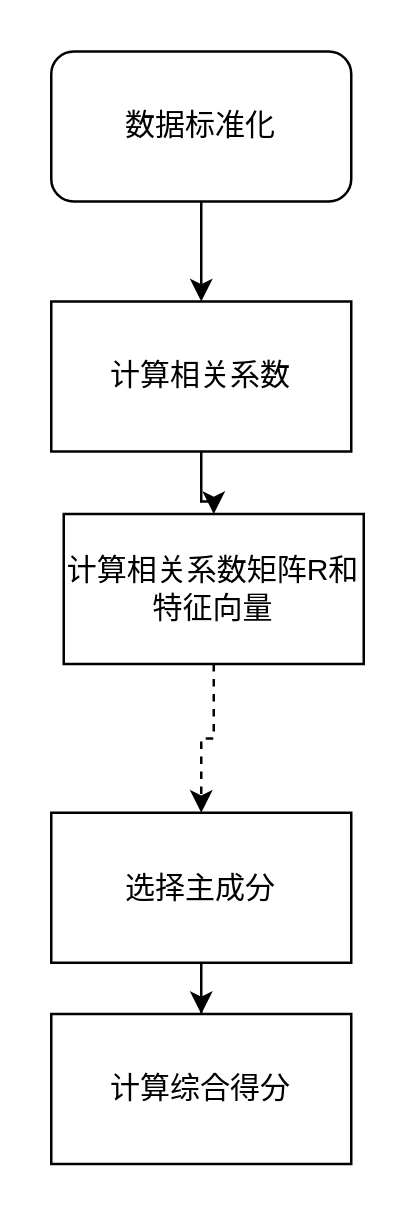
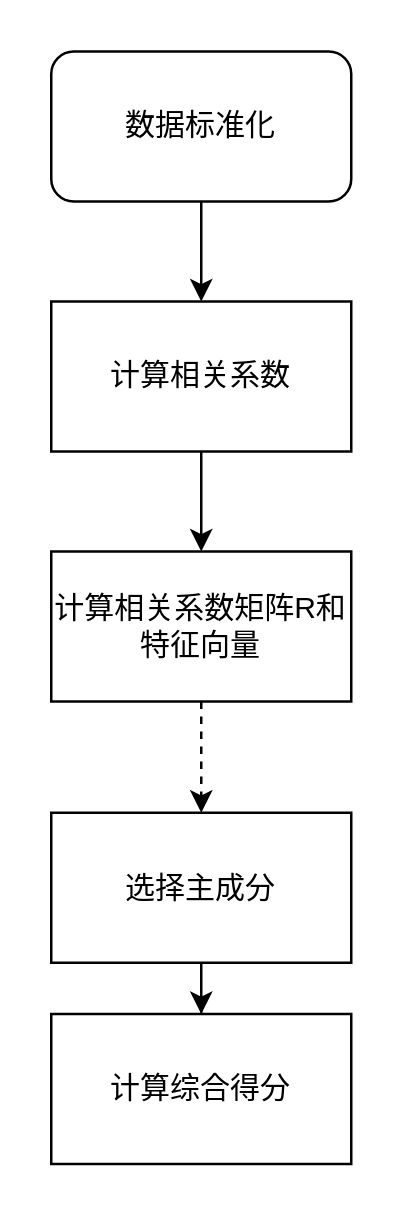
(214, 589) -> (201, 626)
